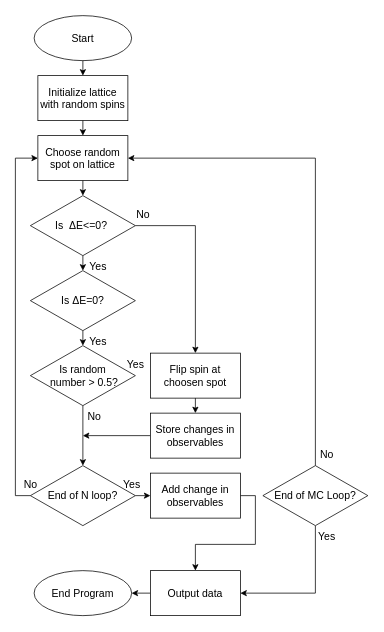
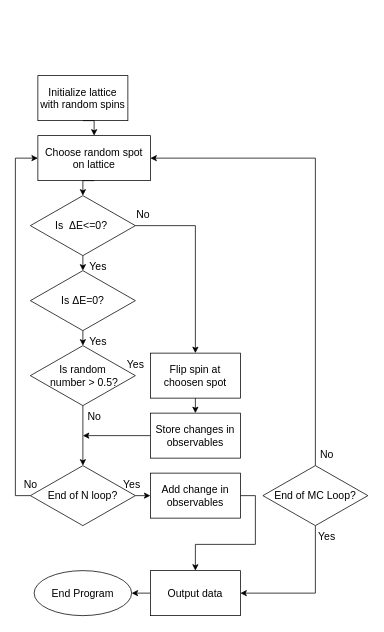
(83, 38) -> none
(83, 67) -> none
(83, 158) -> (94, 158)
